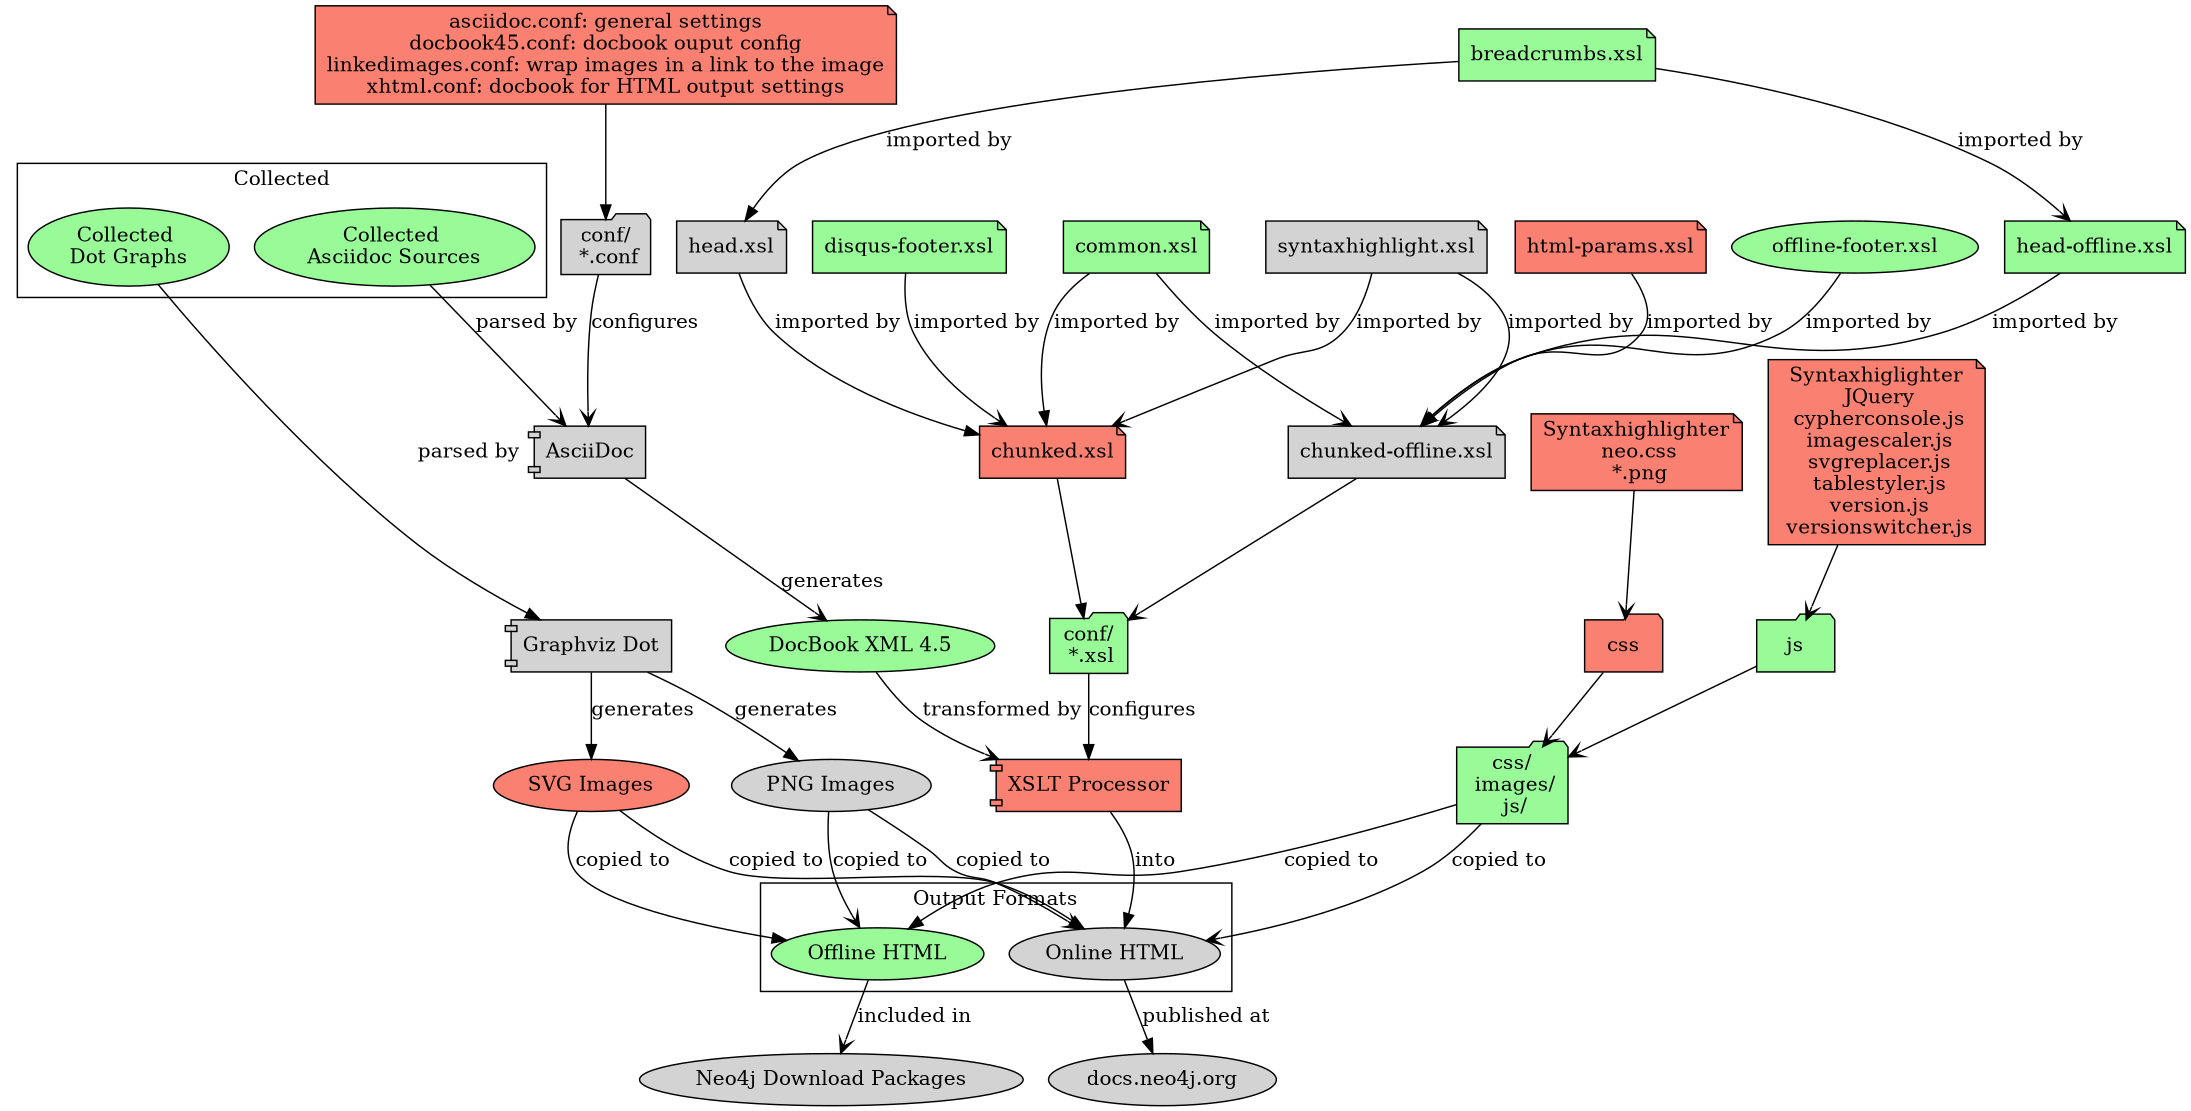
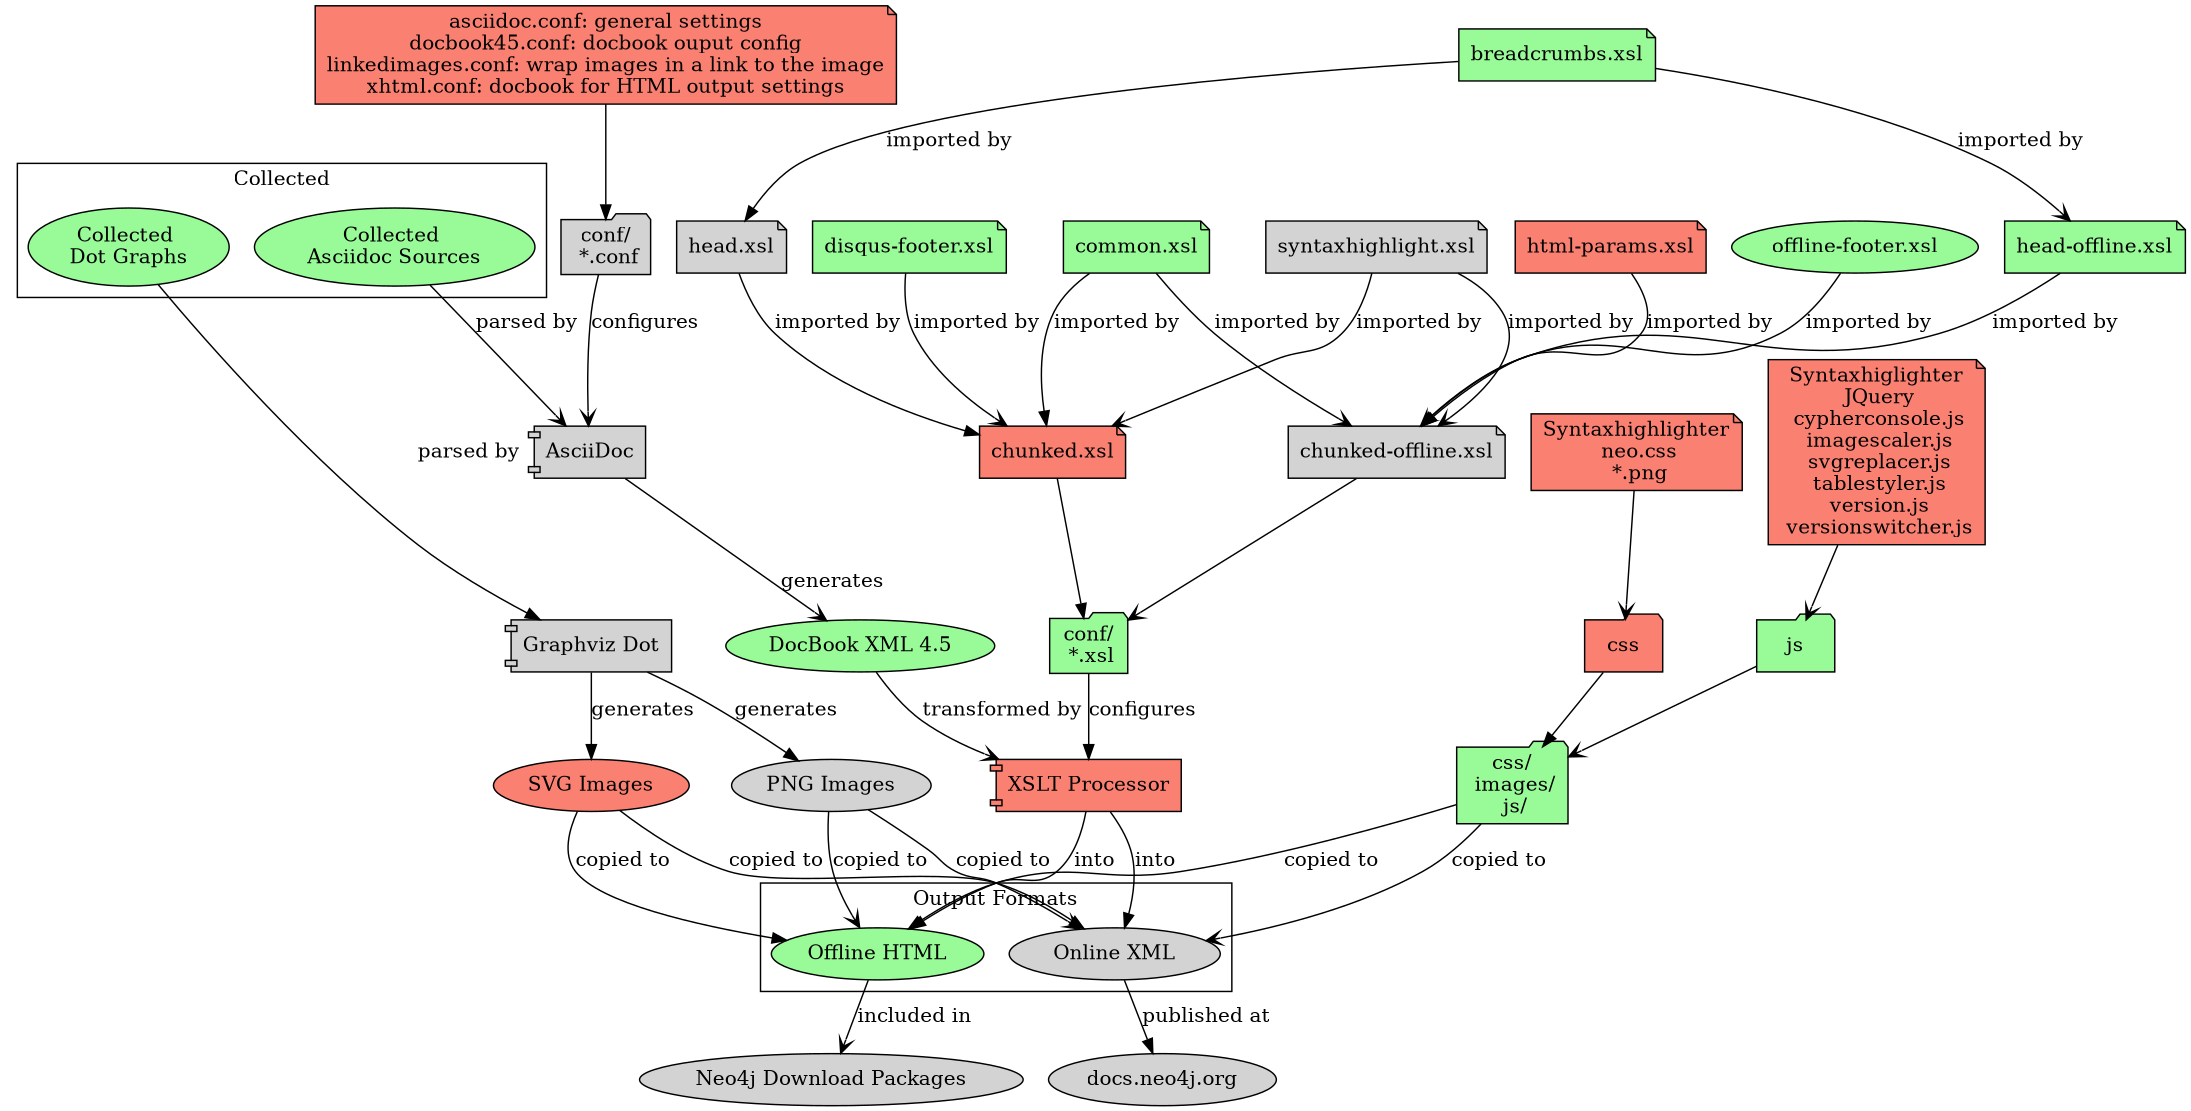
(1578, 704) -> (1578, 704)
none -> (1067, 861)
(1115, 954) -> (1115, 954)
